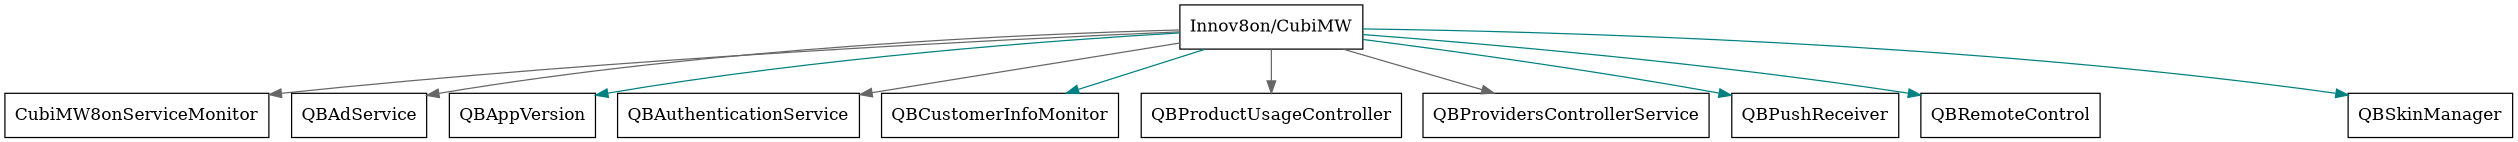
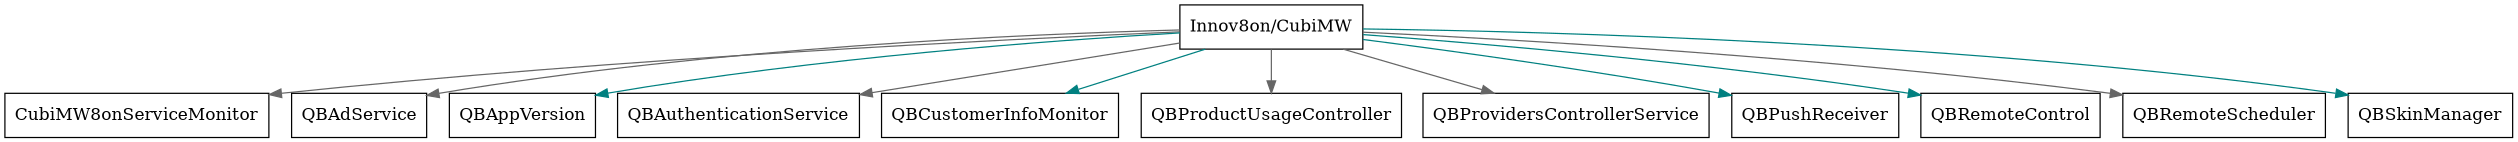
none -> (2224, 115)
